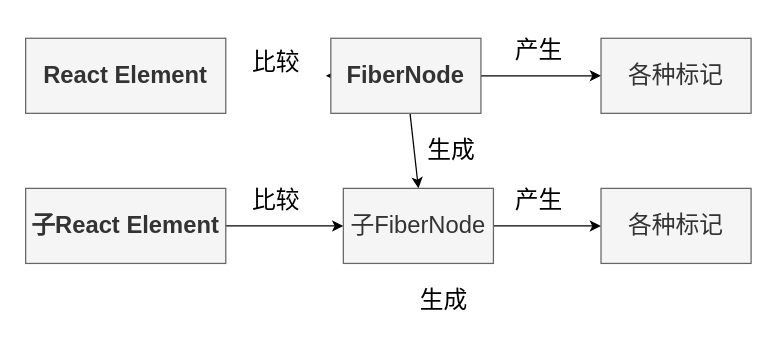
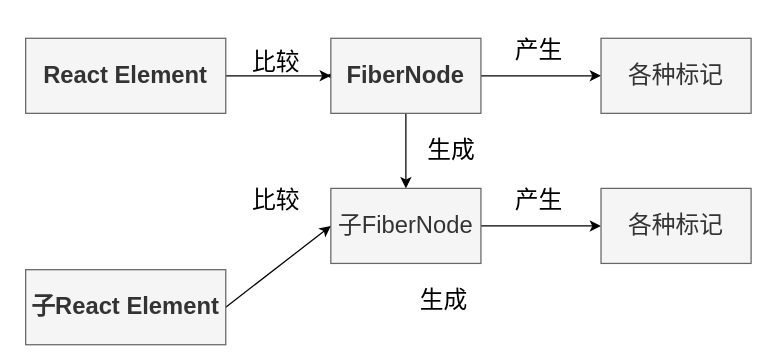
none -> (274, 76)
(126, 226) -> (126, 307)
(418, 226) -> (406, 226)
